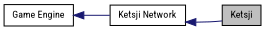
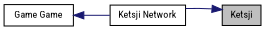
(39, 15) -> (39, 15)
(209, 22) -> (199, 8)
